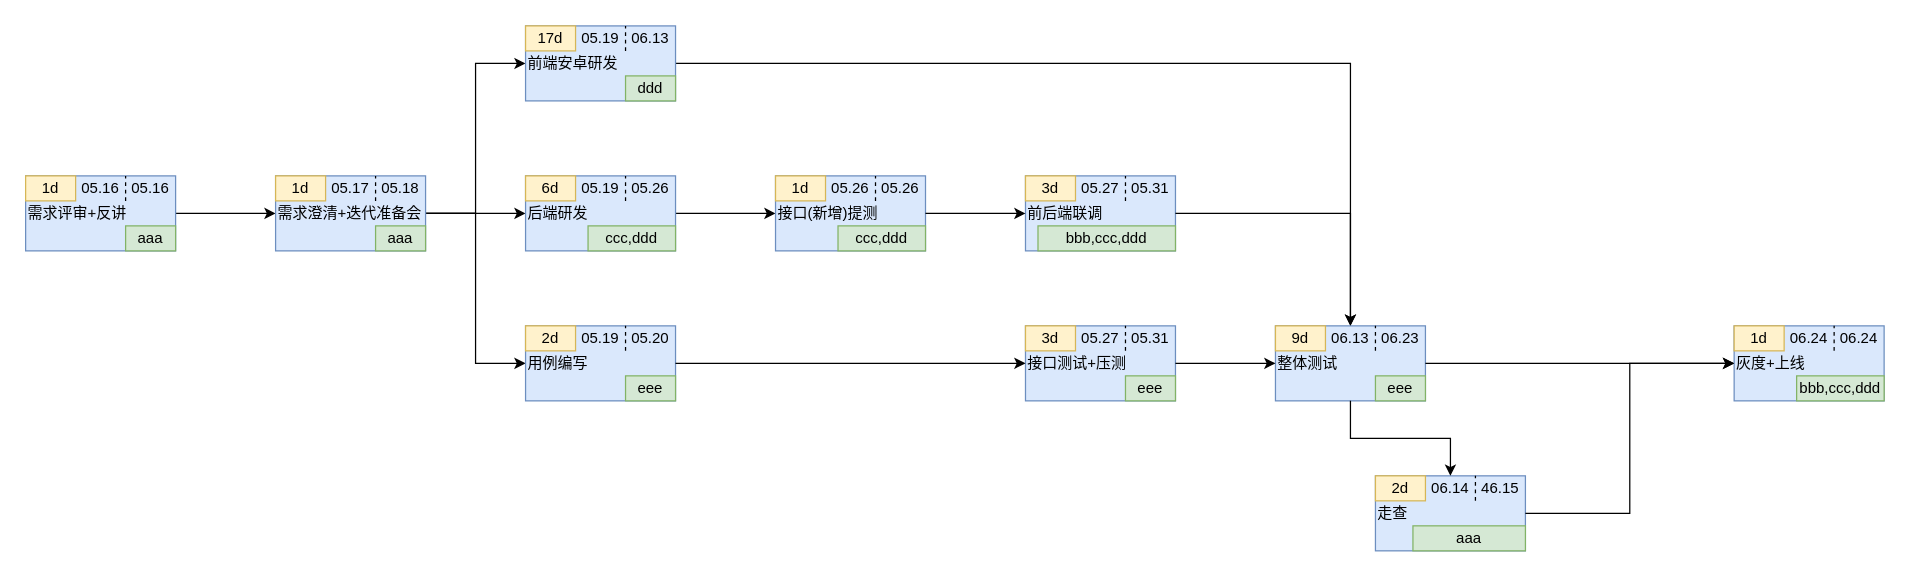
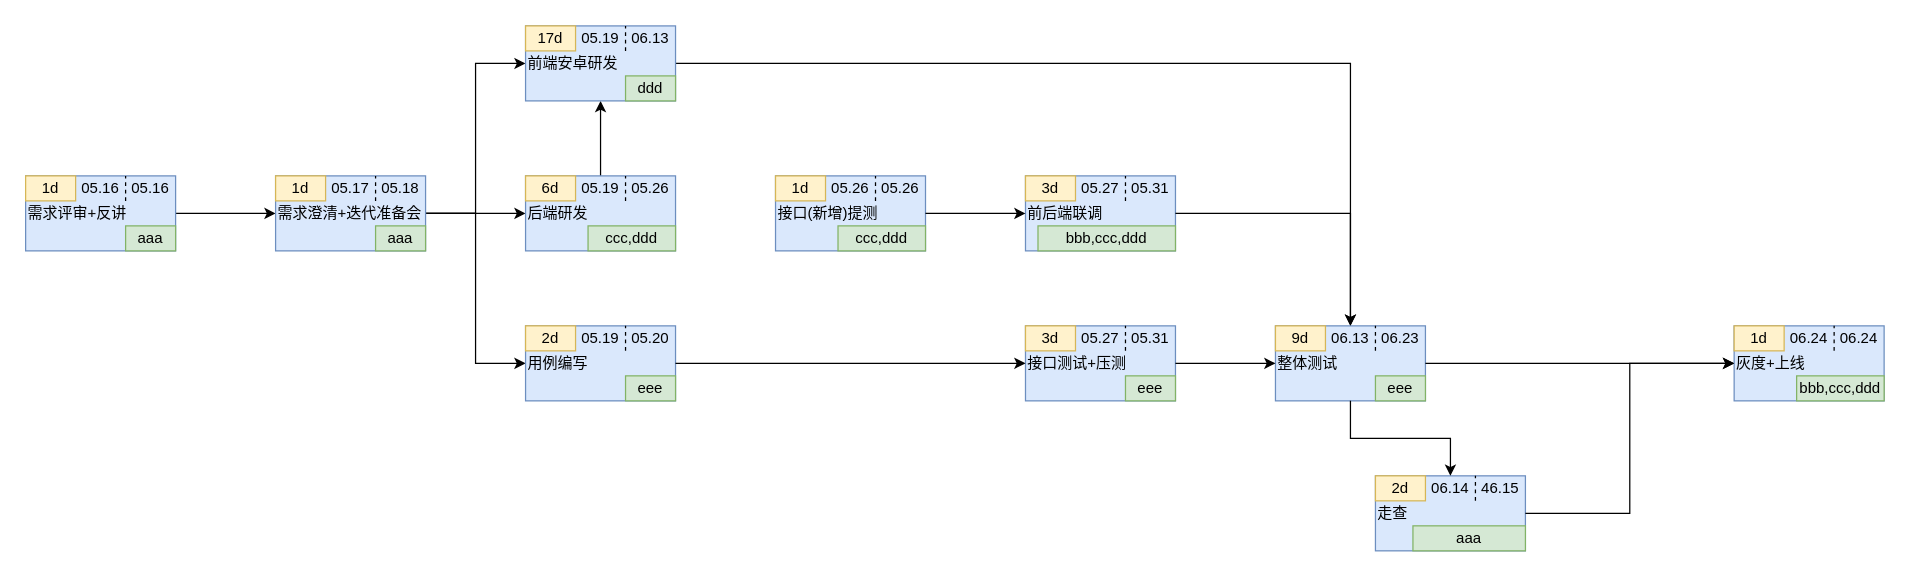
(722, 213) -> (601, 143)
